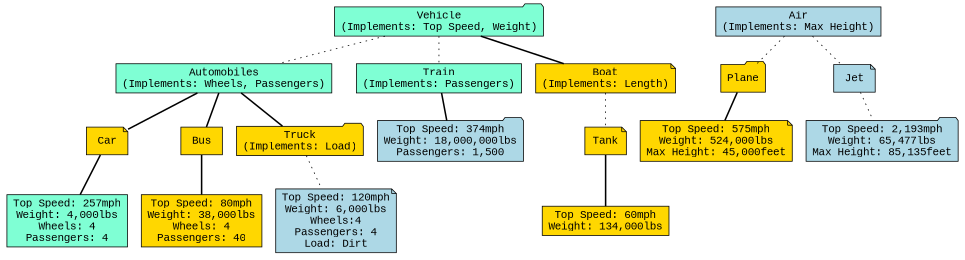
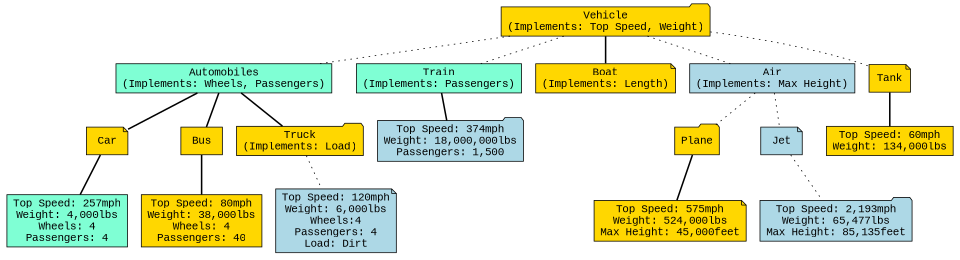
(439, 22) -> (606, 22)
none -> (689, 50)
(606, 110) -> (790, 45)
